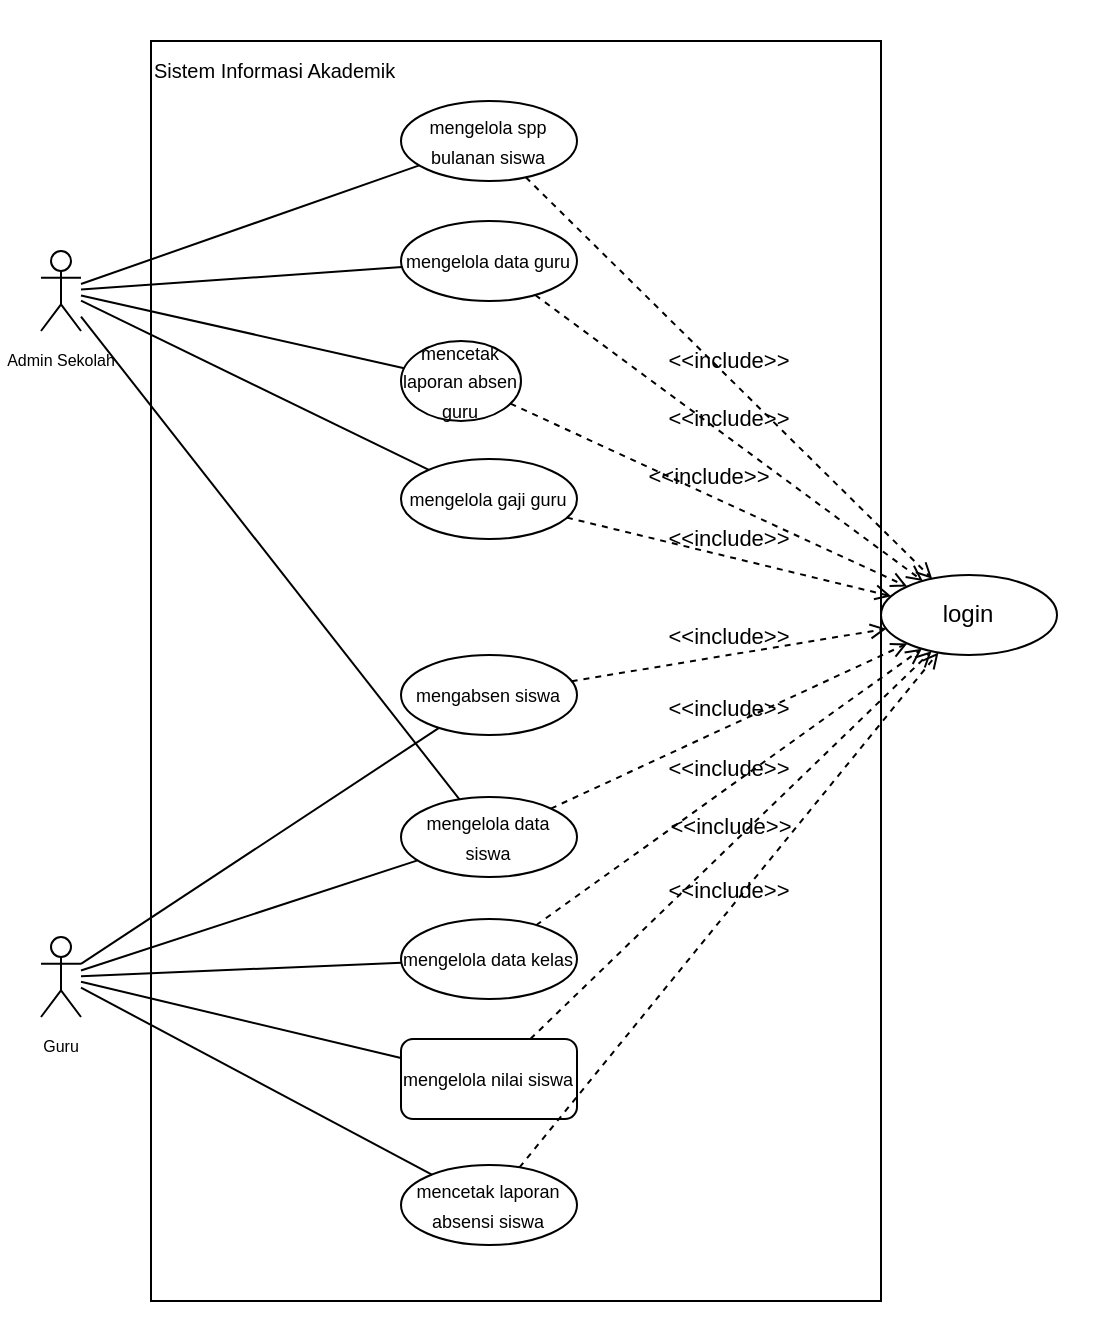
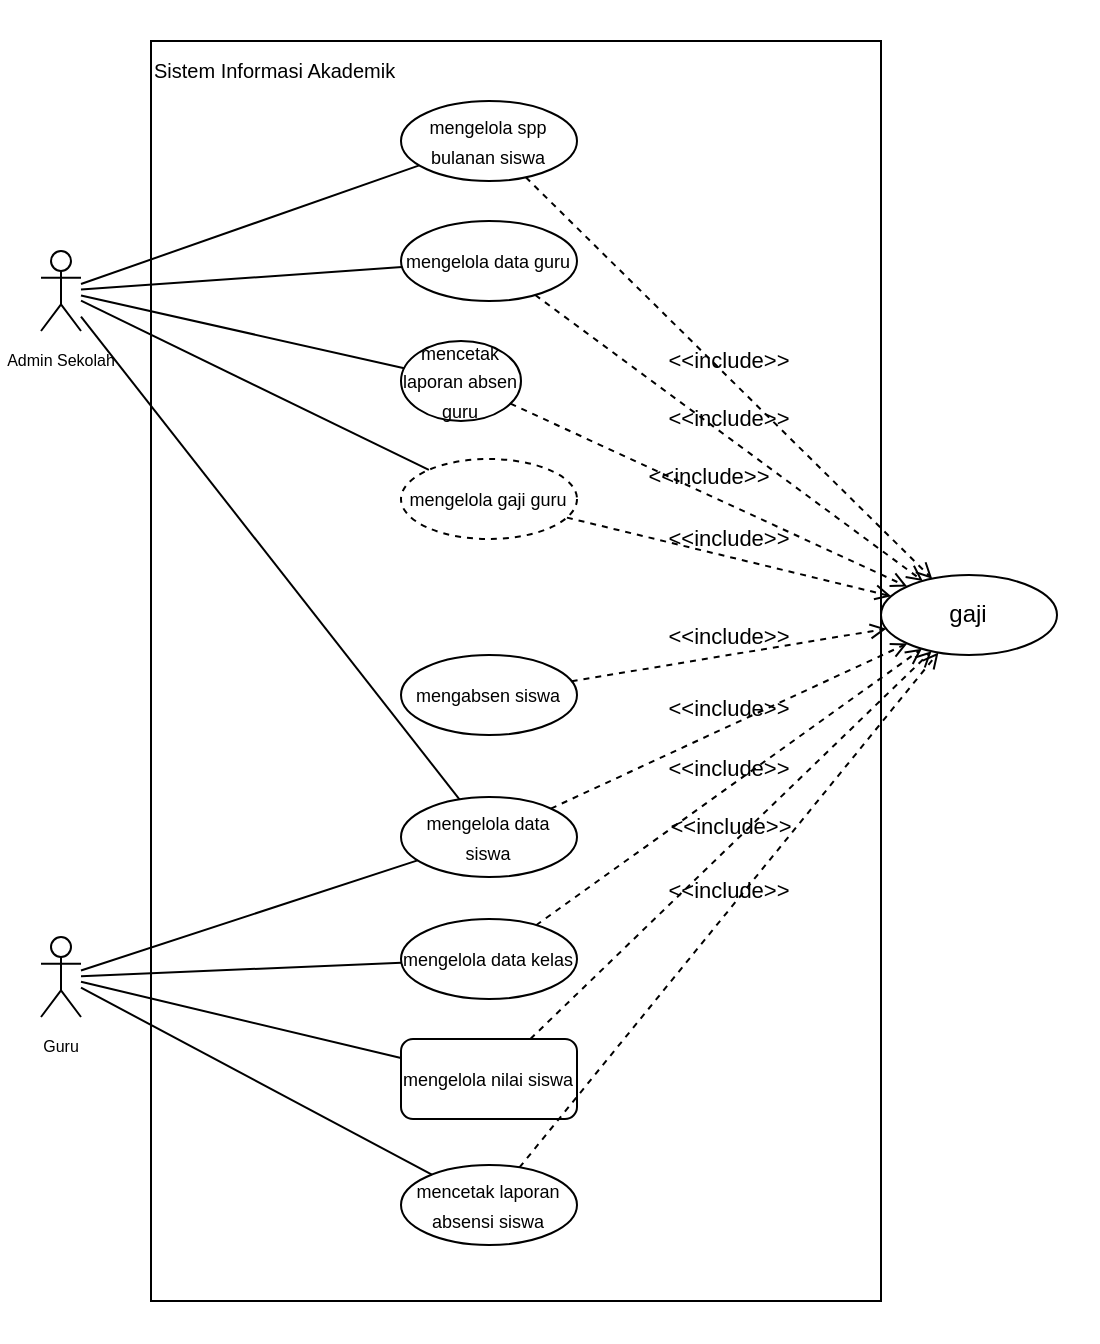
(489, 499) -> (489, 499)
(969, 615) -> (969, 615)
(261, 845) -> none
